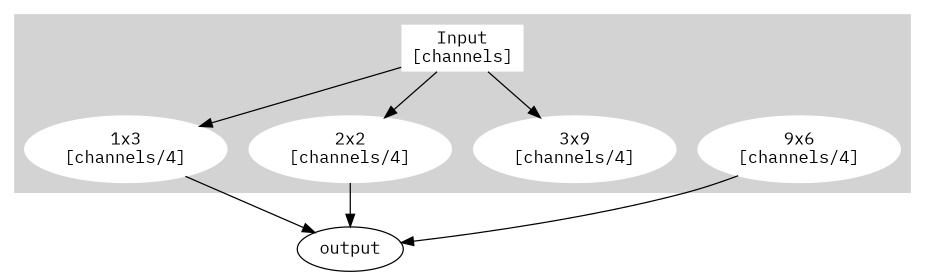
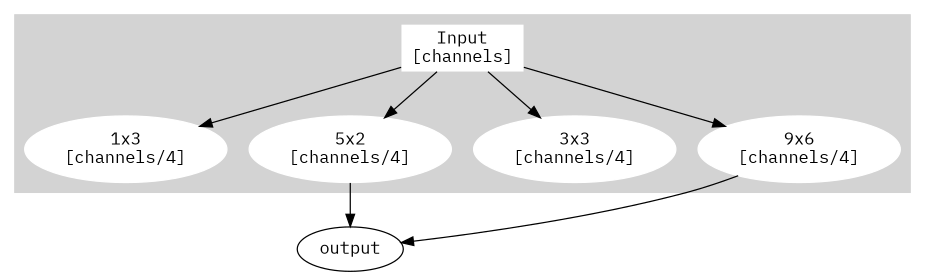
none -> (619, 95)
(350, 149) -> (350, 149)
(575, 149) -> (575, 149)
(244, 202) -> none
